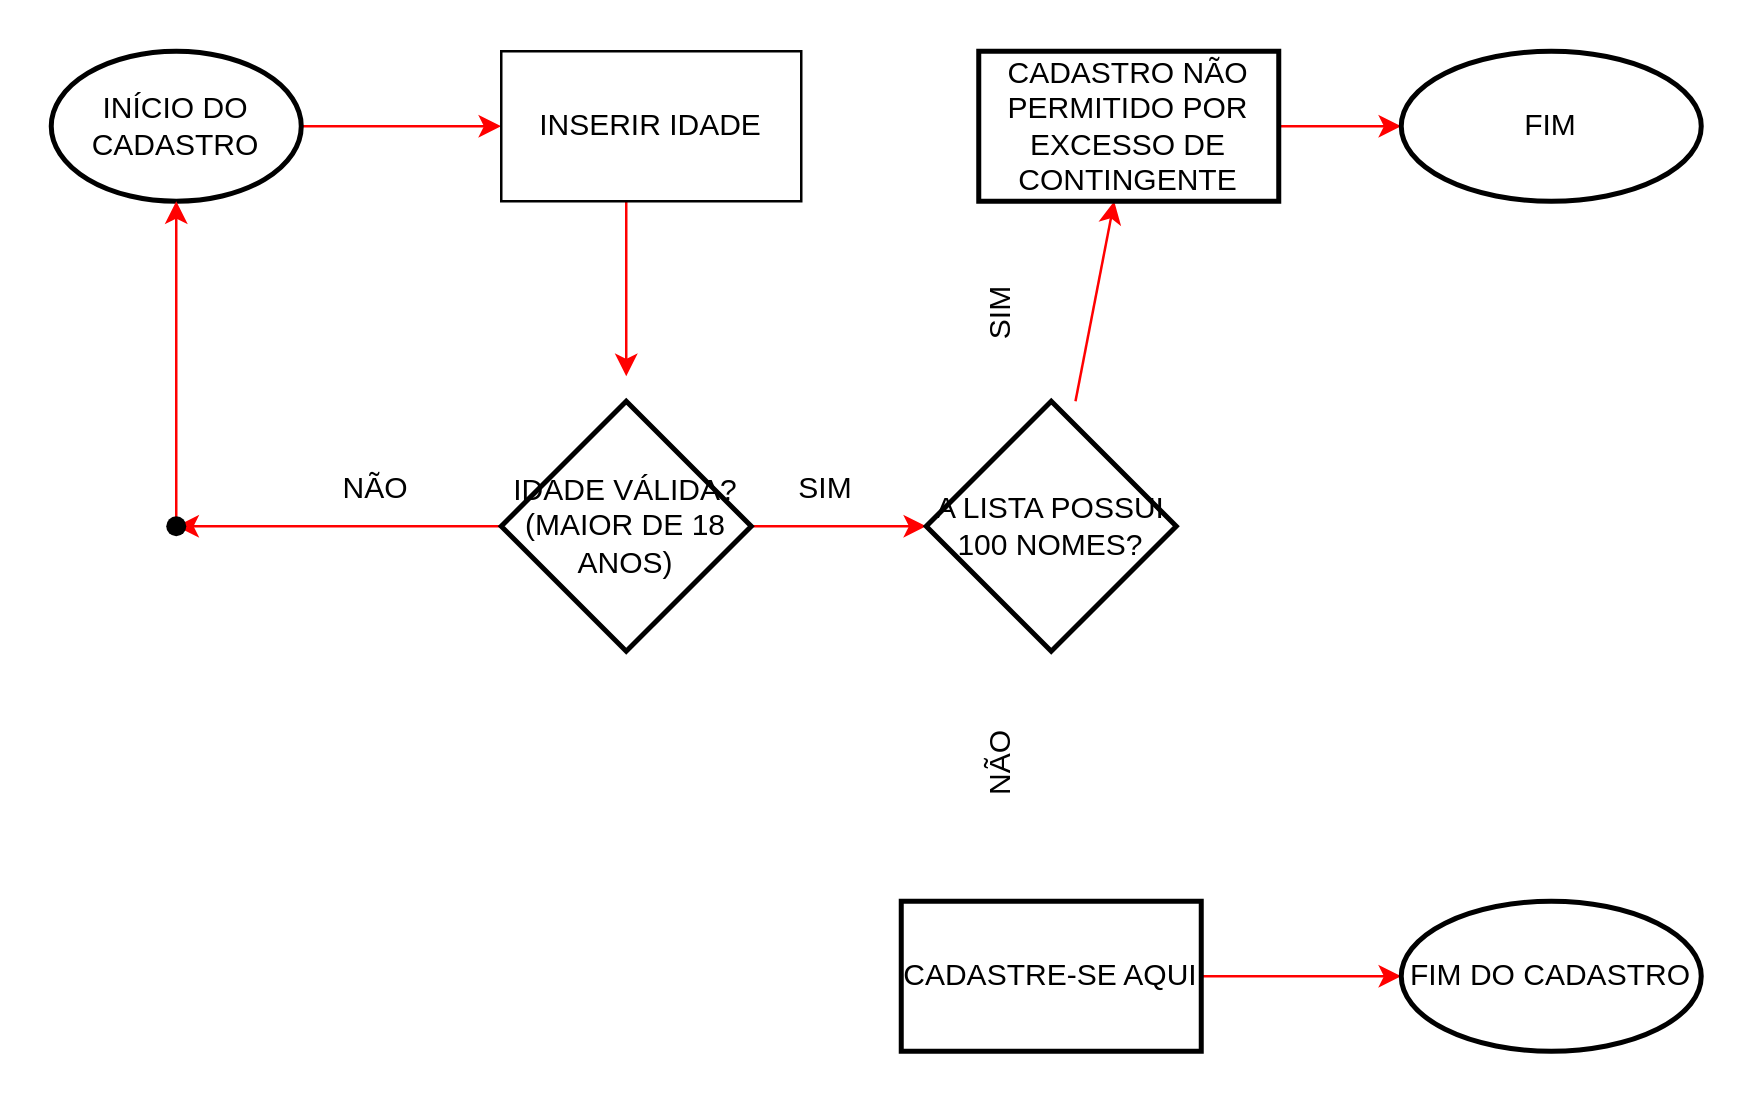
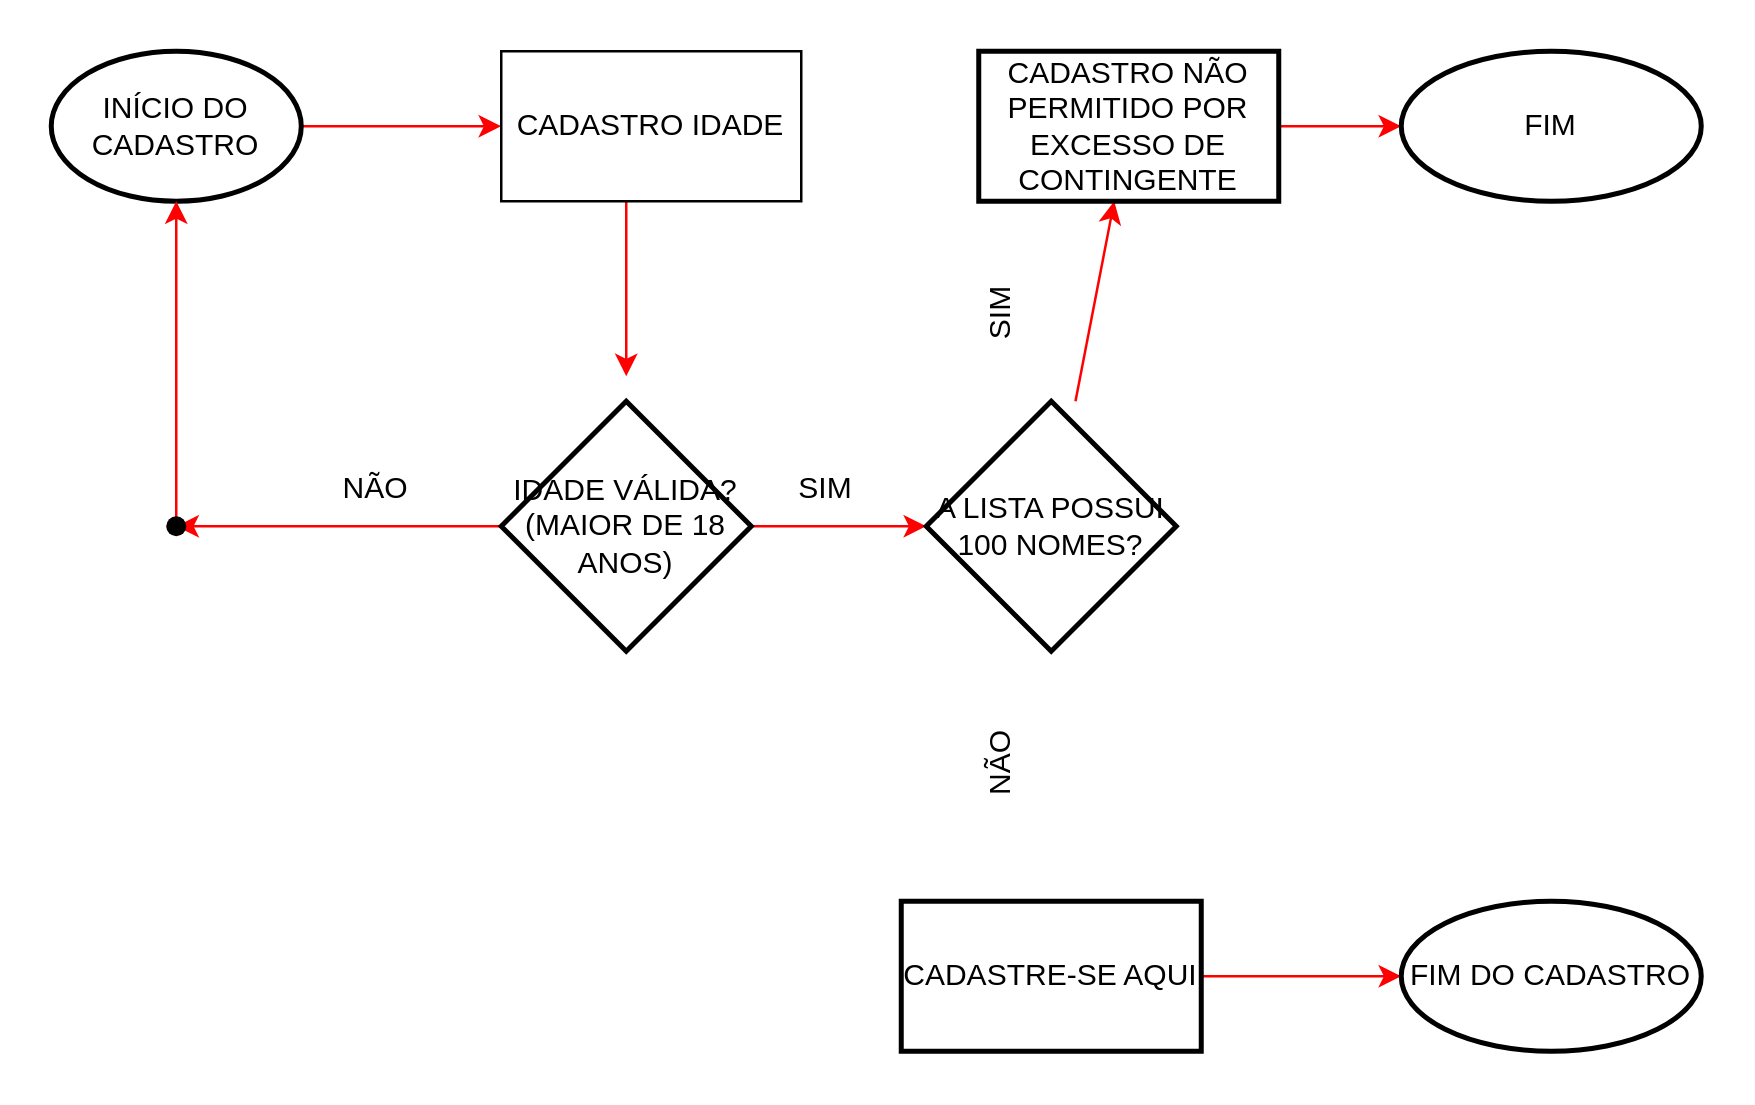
(651, 126) -> (651, 126)
